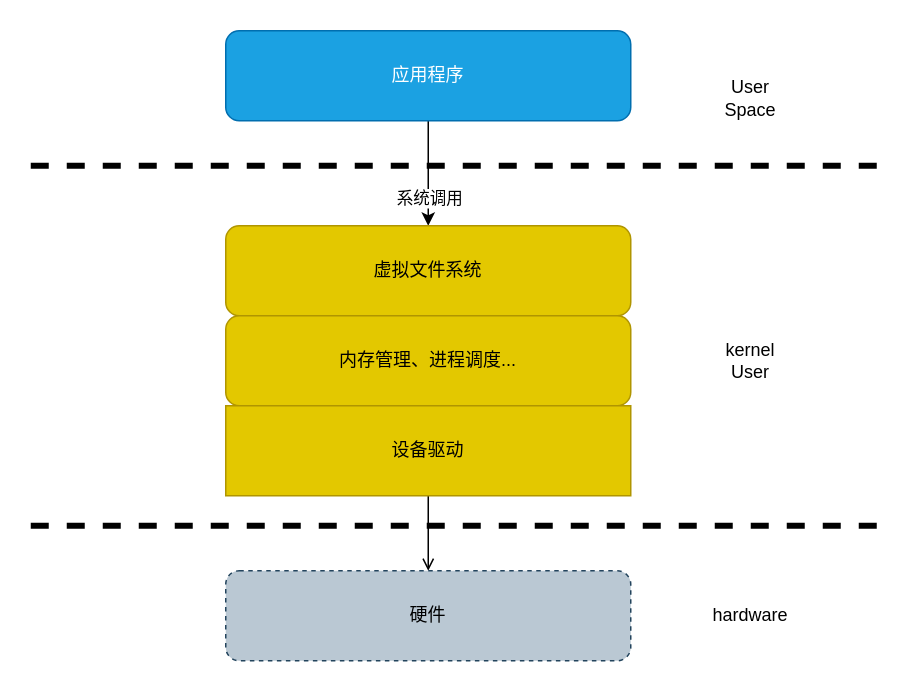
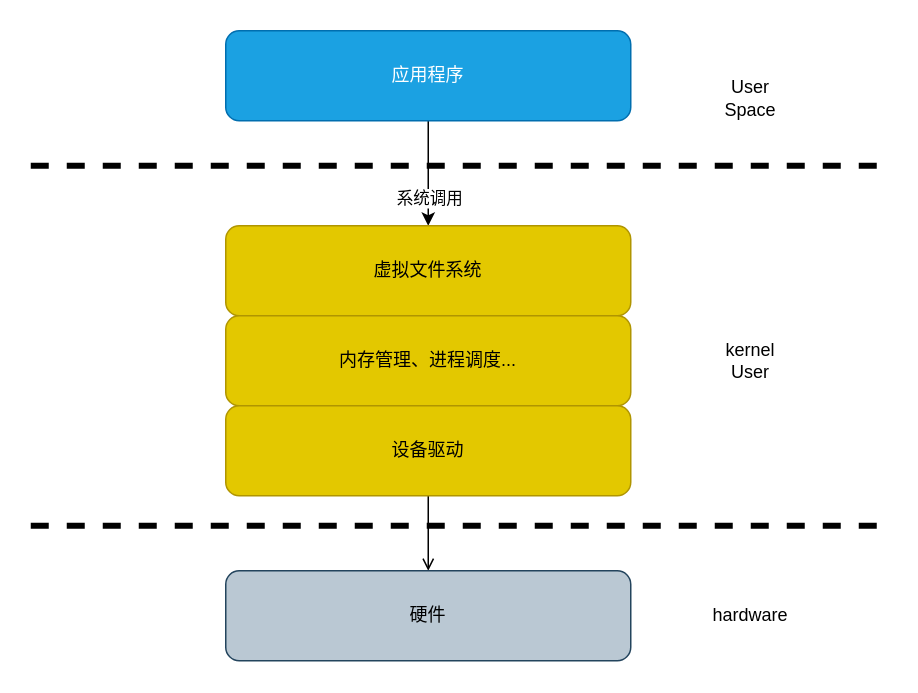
(428, 451) -> (428, 451)
(428, 616) -> (428, 616)
